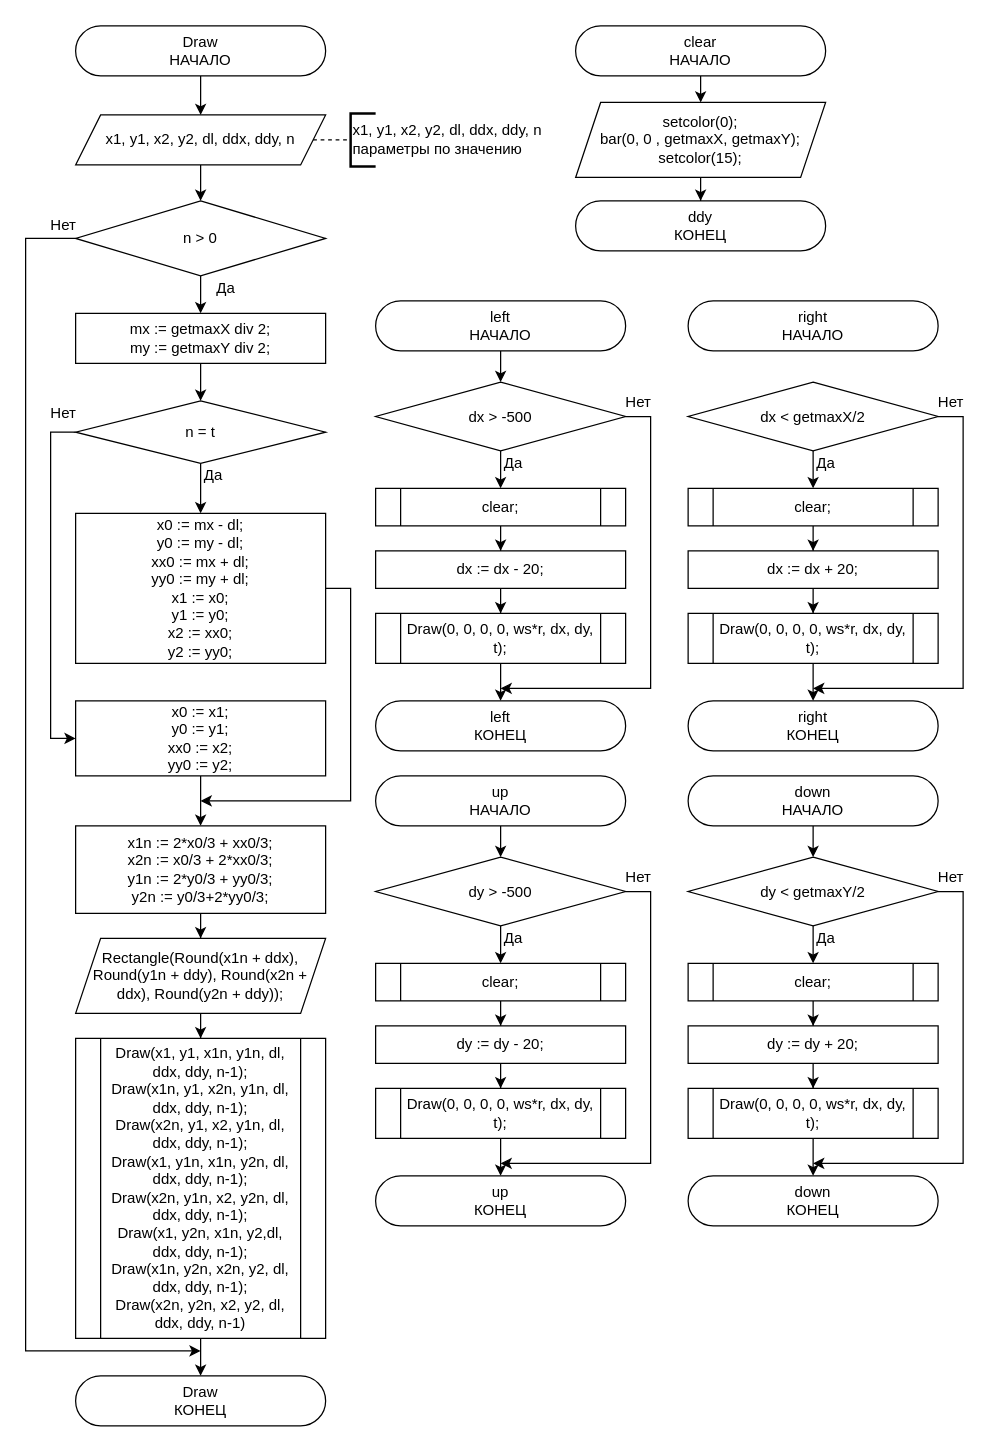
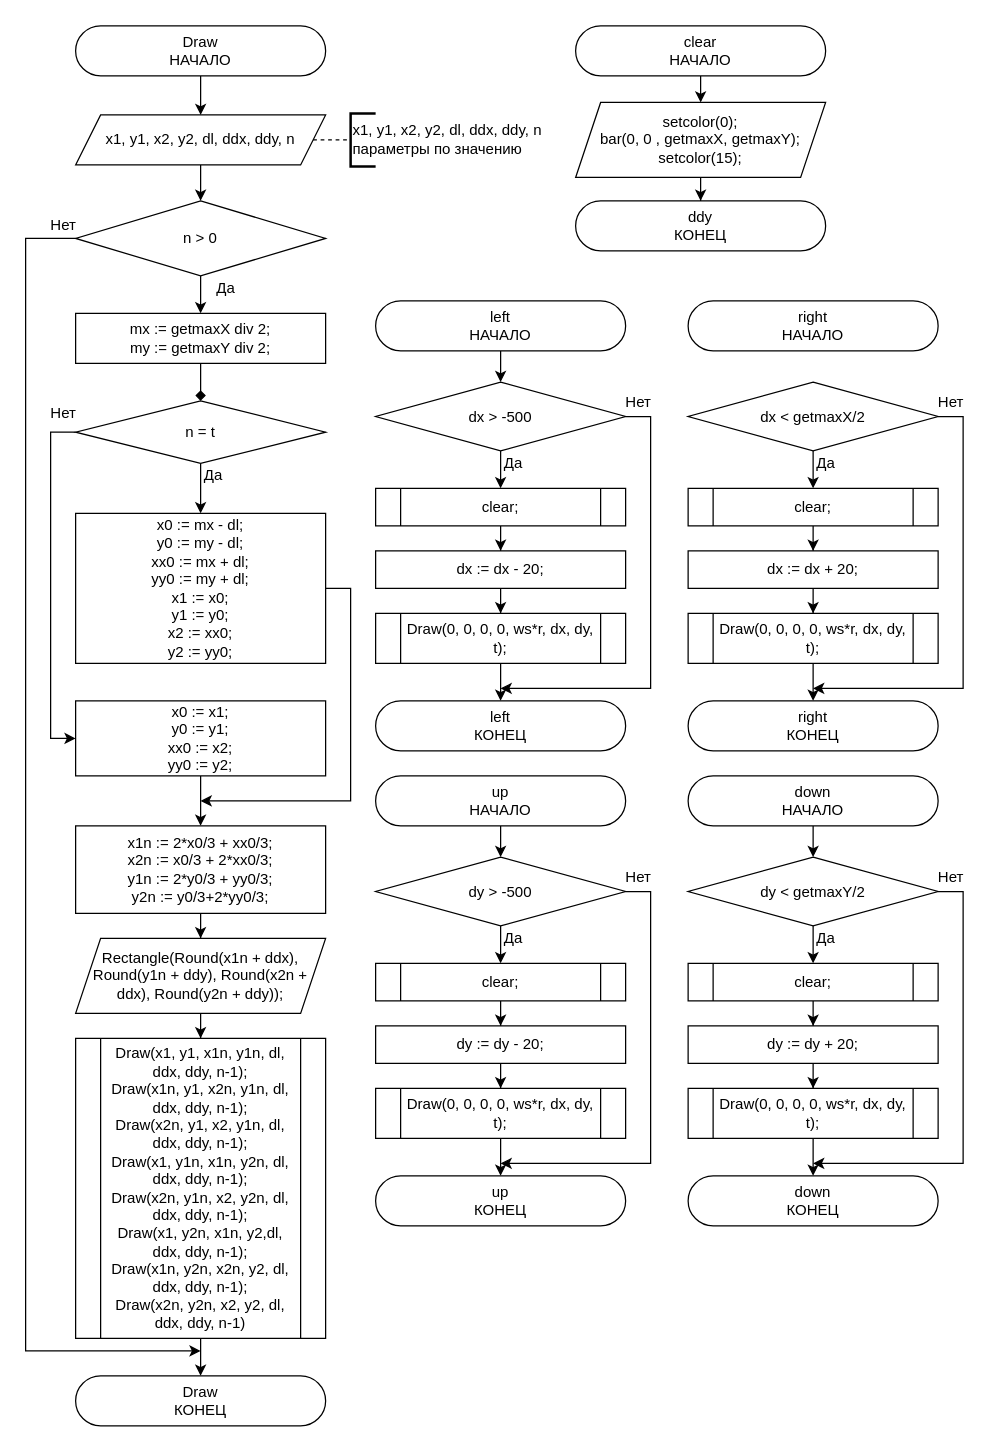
(201, 391) -> (201, 390)
